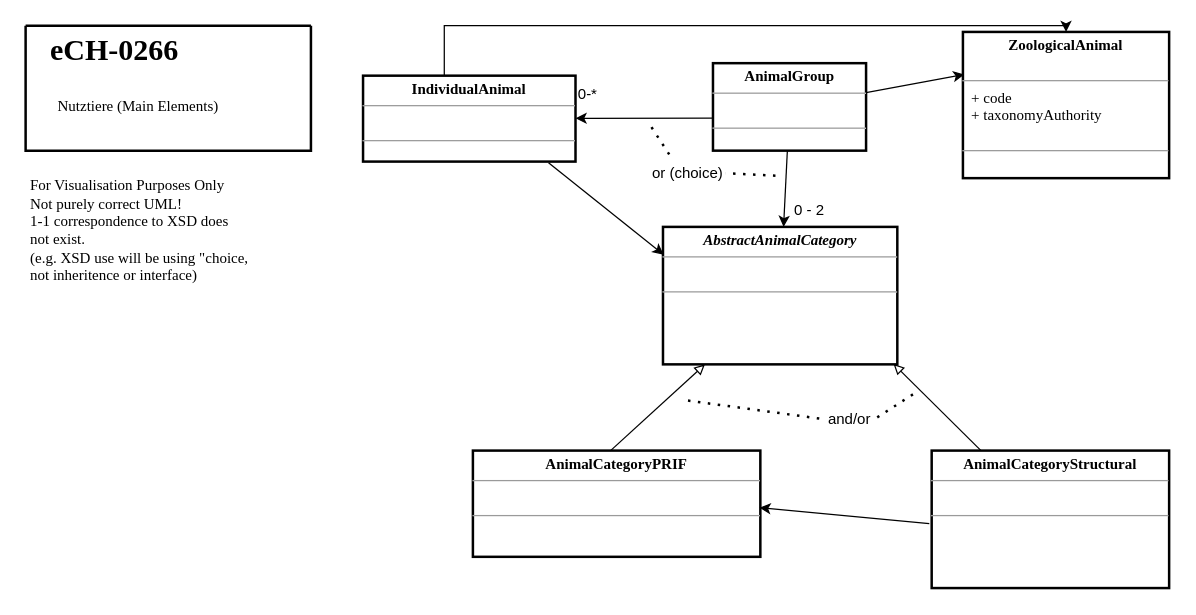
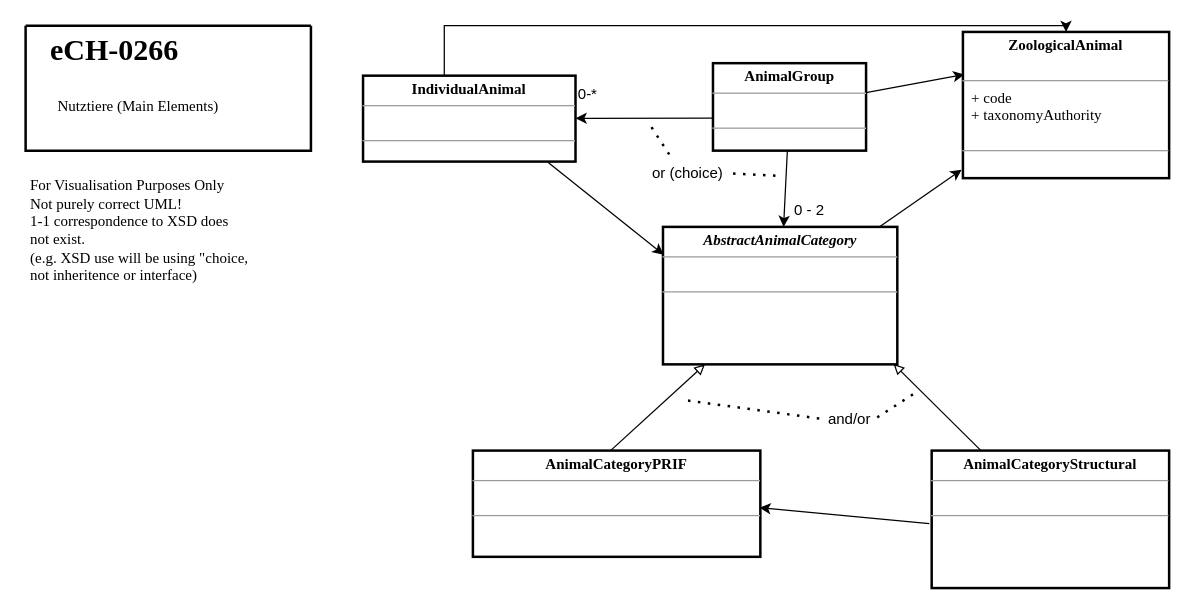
none -> (917, 200)
